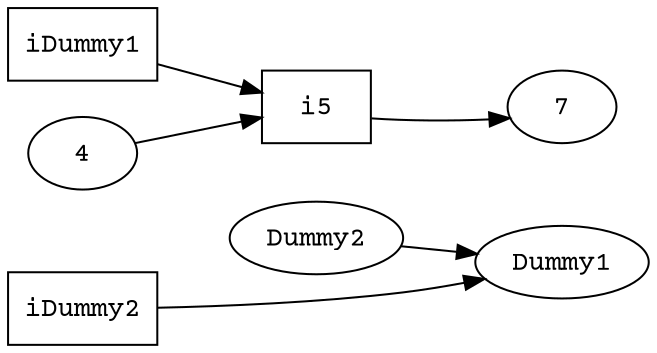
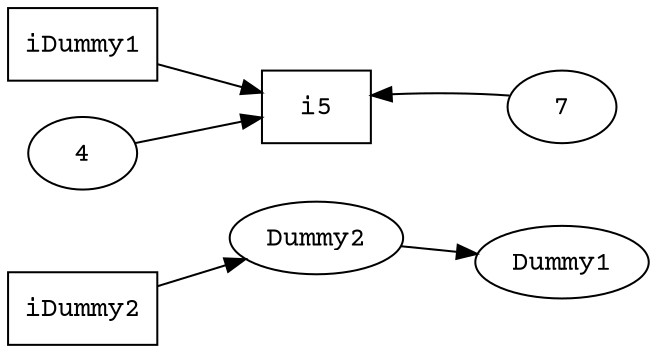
(430, 120) -> (451, 93)
(312, 301) -> (192, 276)
